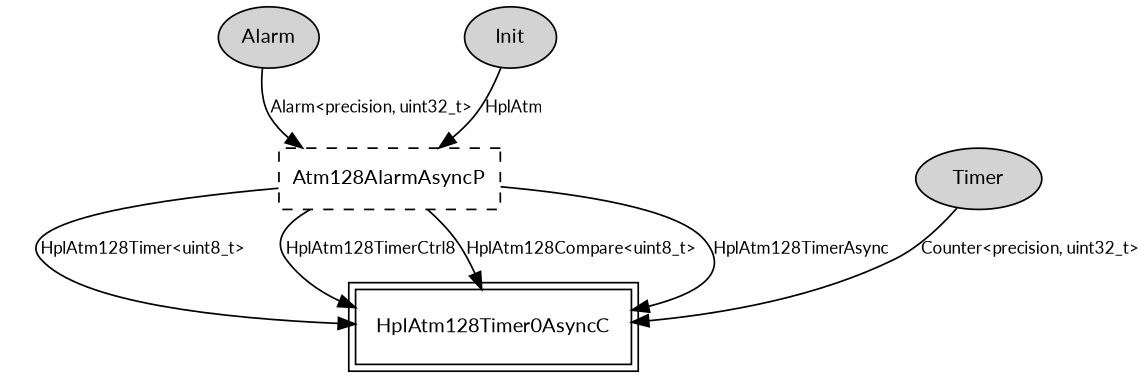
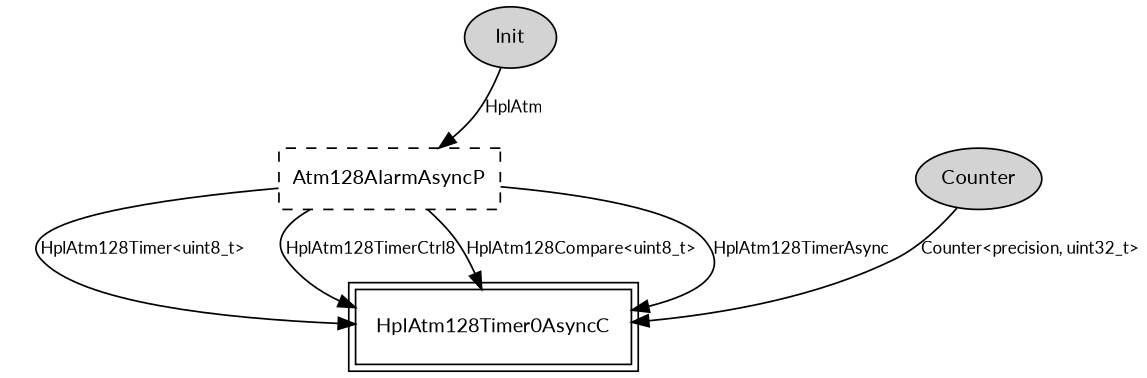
(269, 37) -> none
(979, 179) -> (979, 179)
